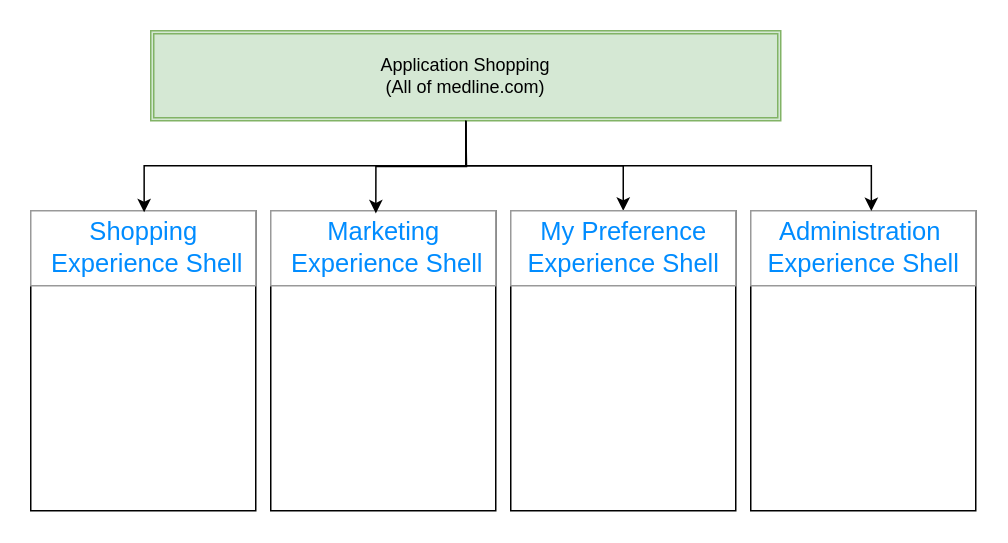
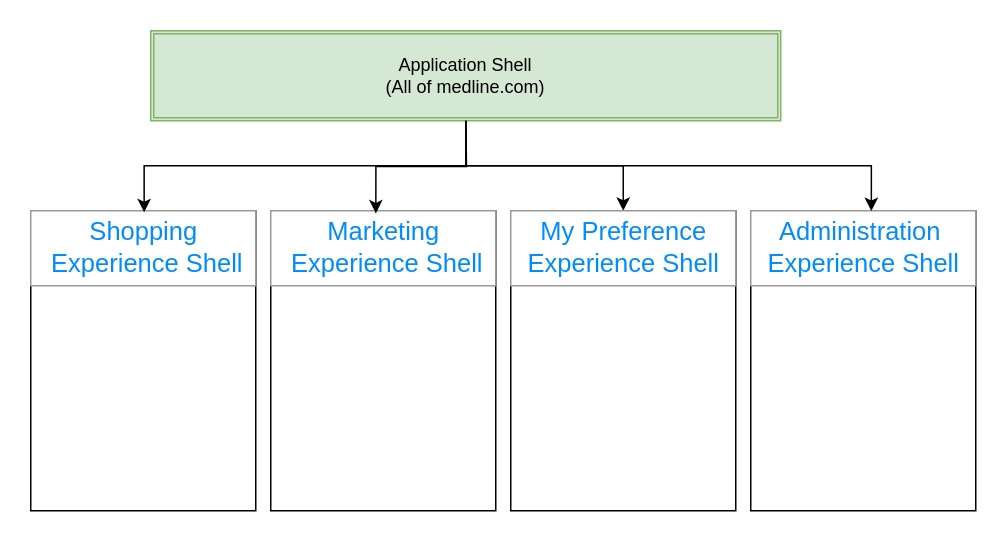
(466, 76) -> (466, 76)
